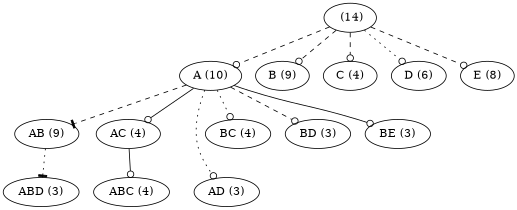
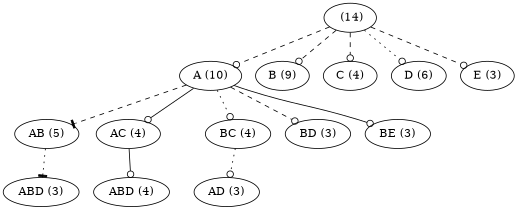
(487, 76) -> (487, 76)
(196, 133) -> (233, 160)
(47, 134) -> (47, 134)
(132, 192) -> (132, 192)
